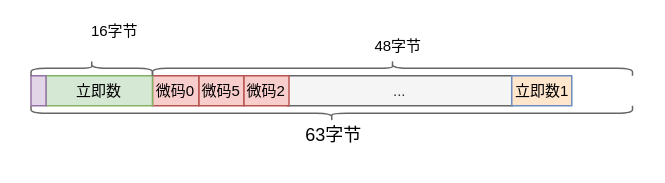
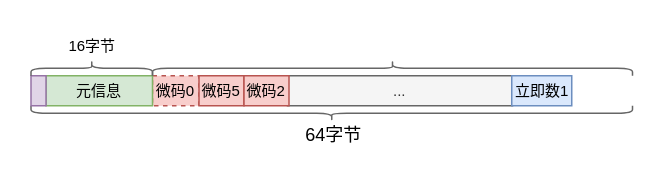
(115, 31) -> (92, 46)
(398, 46) -> none
(99, 91) -> (99, 91)
(176, 91) -> (176, 91)
(542, 91) -> (542, 91)
(334, 136) -> (334, 136)
